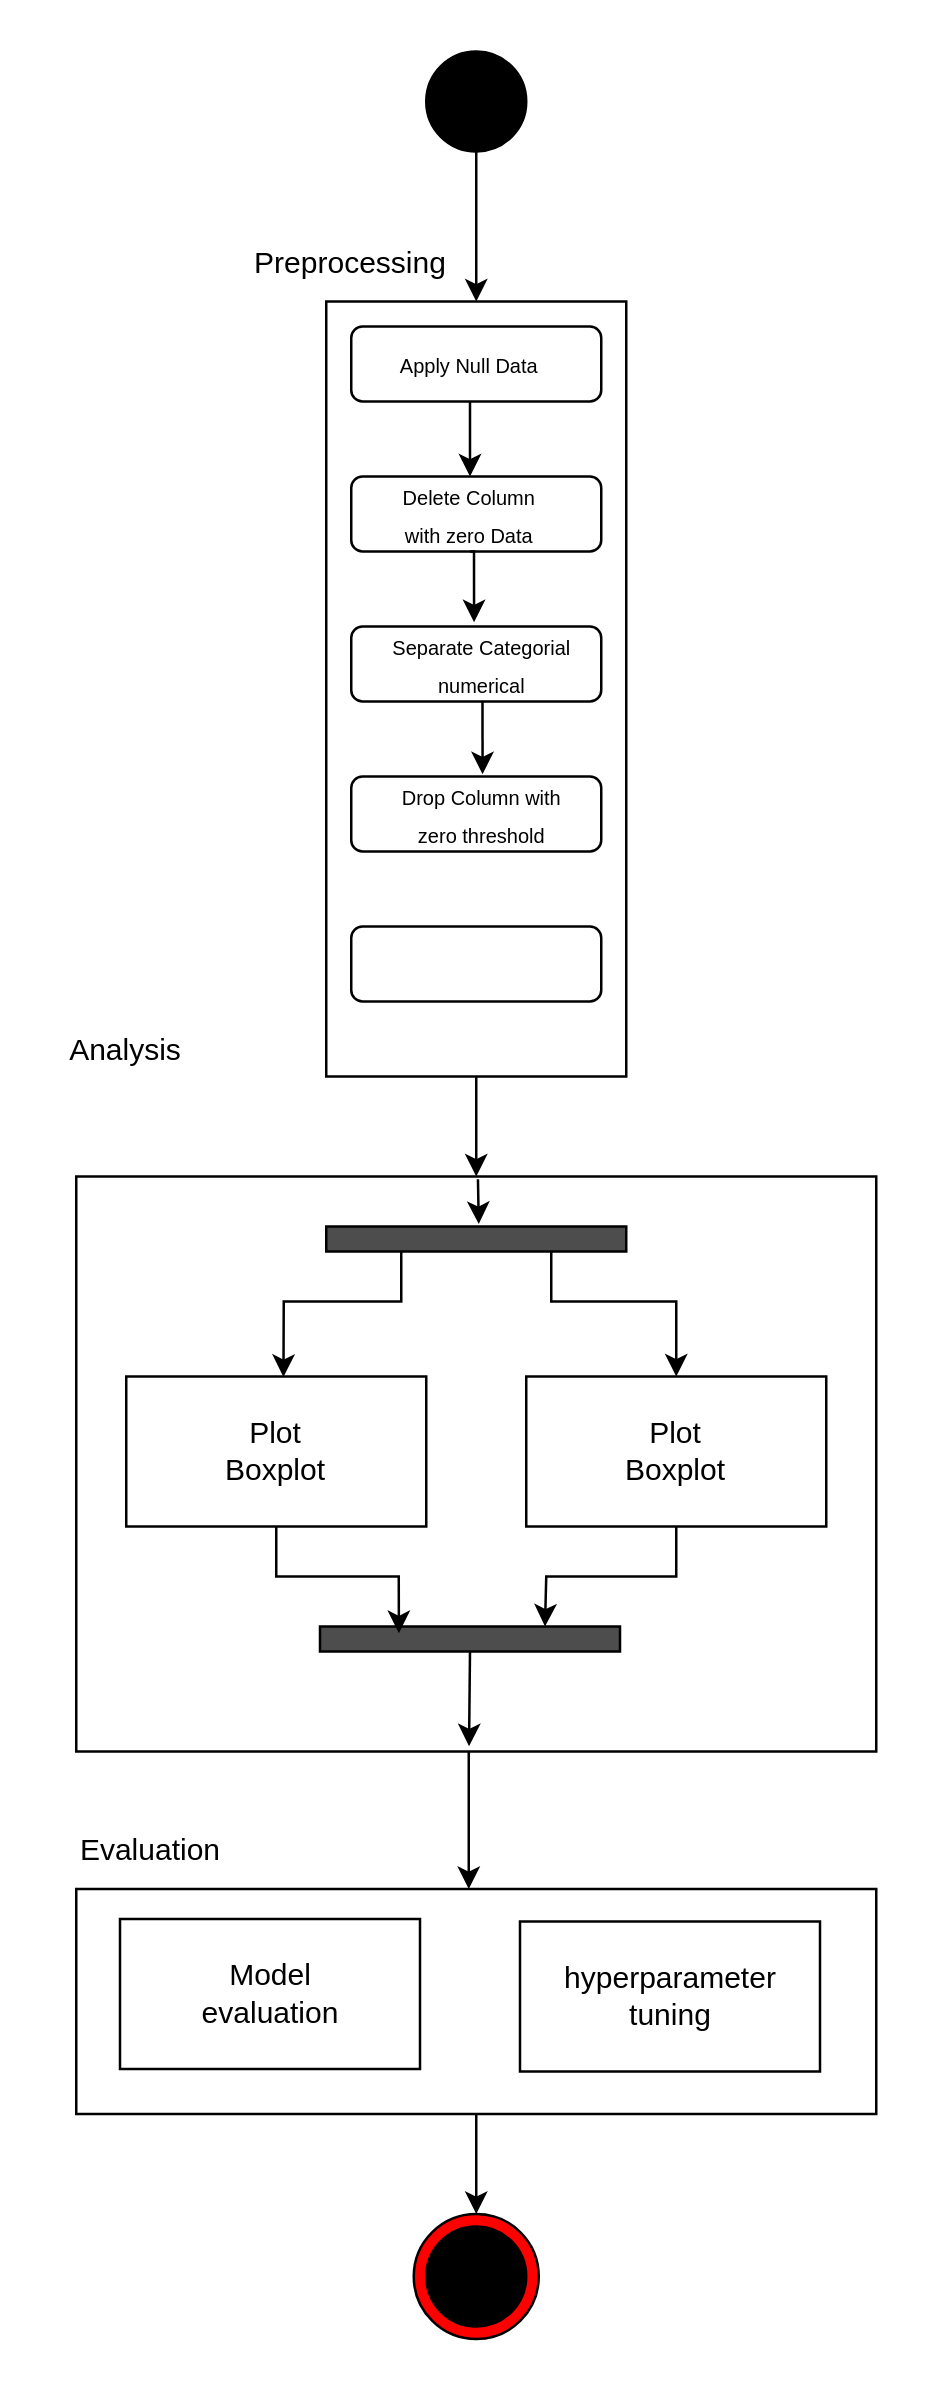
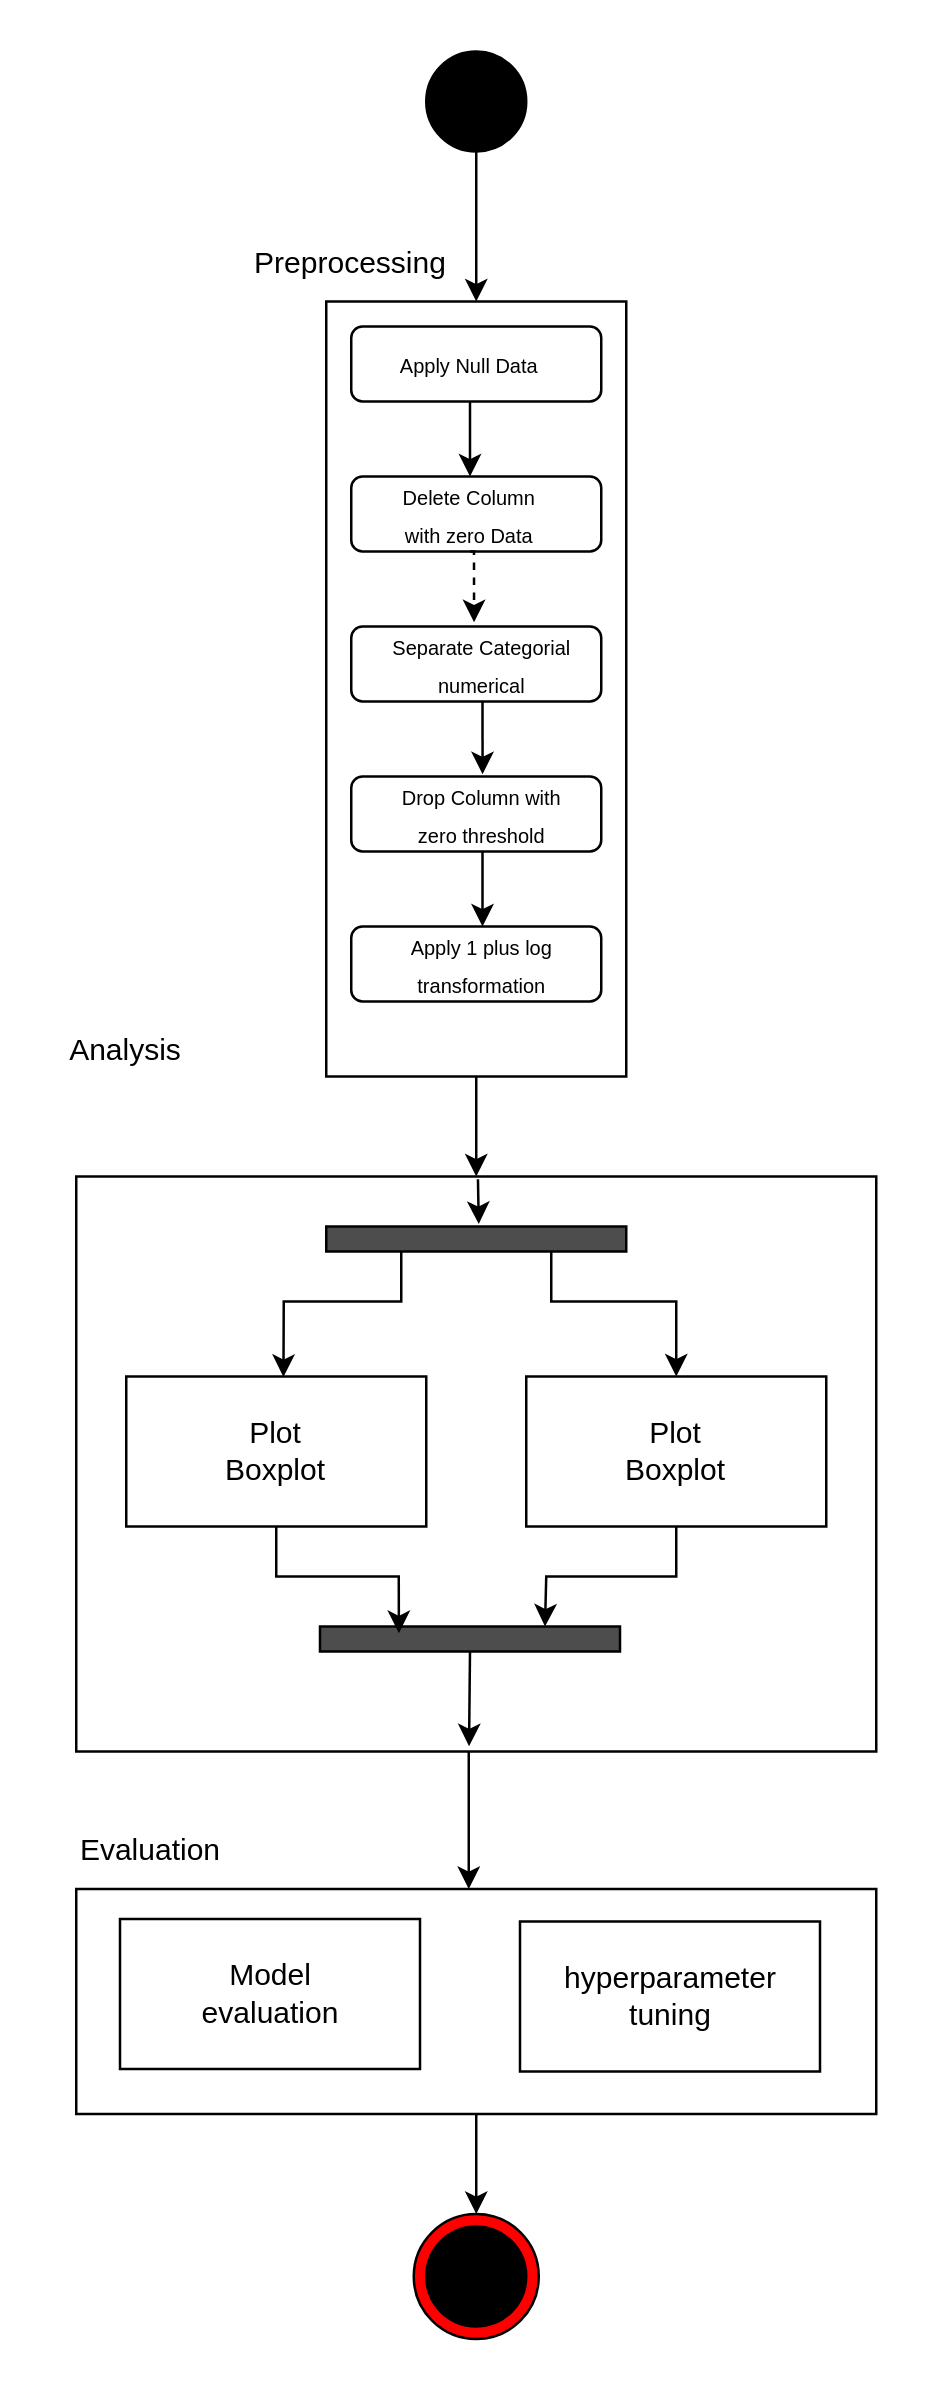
(474, 578) -> (474, 578)
none -> (483, 897)
none -> (483, 964)
